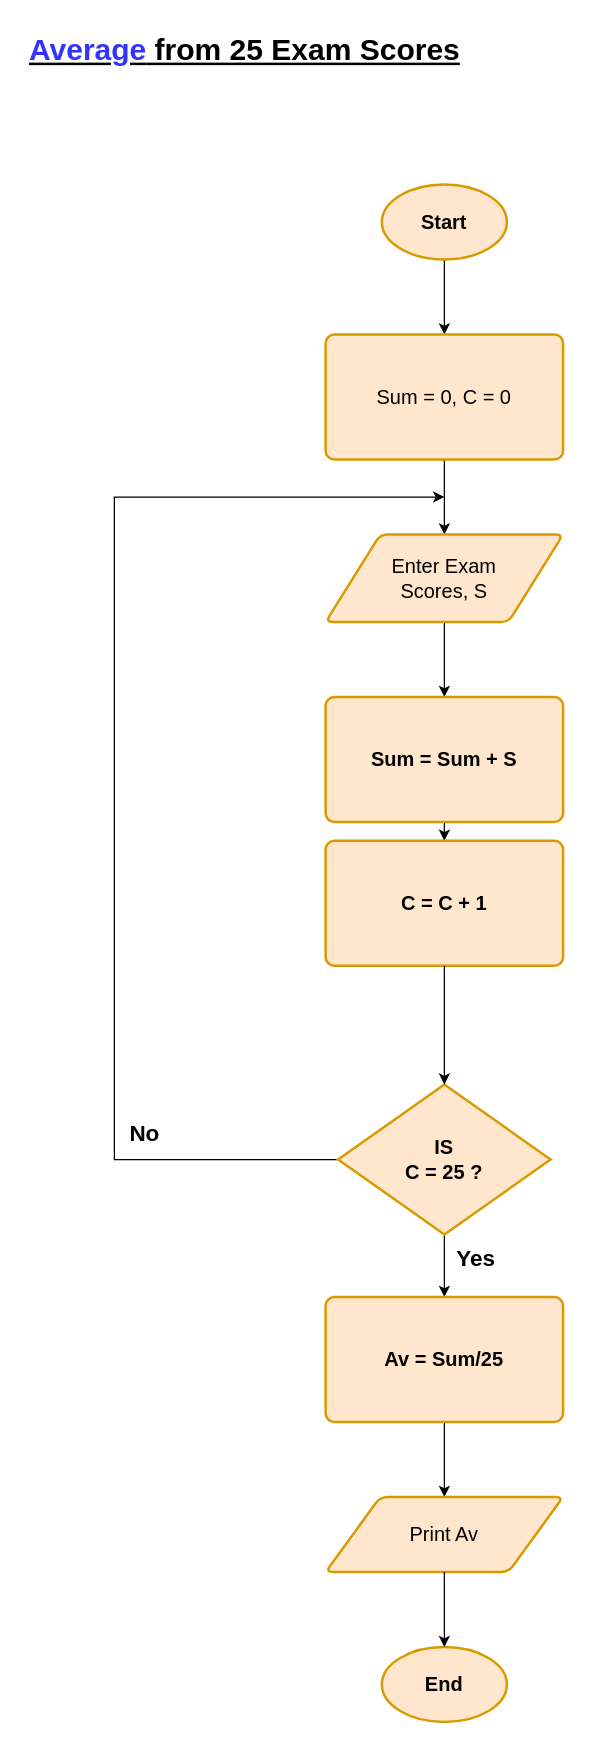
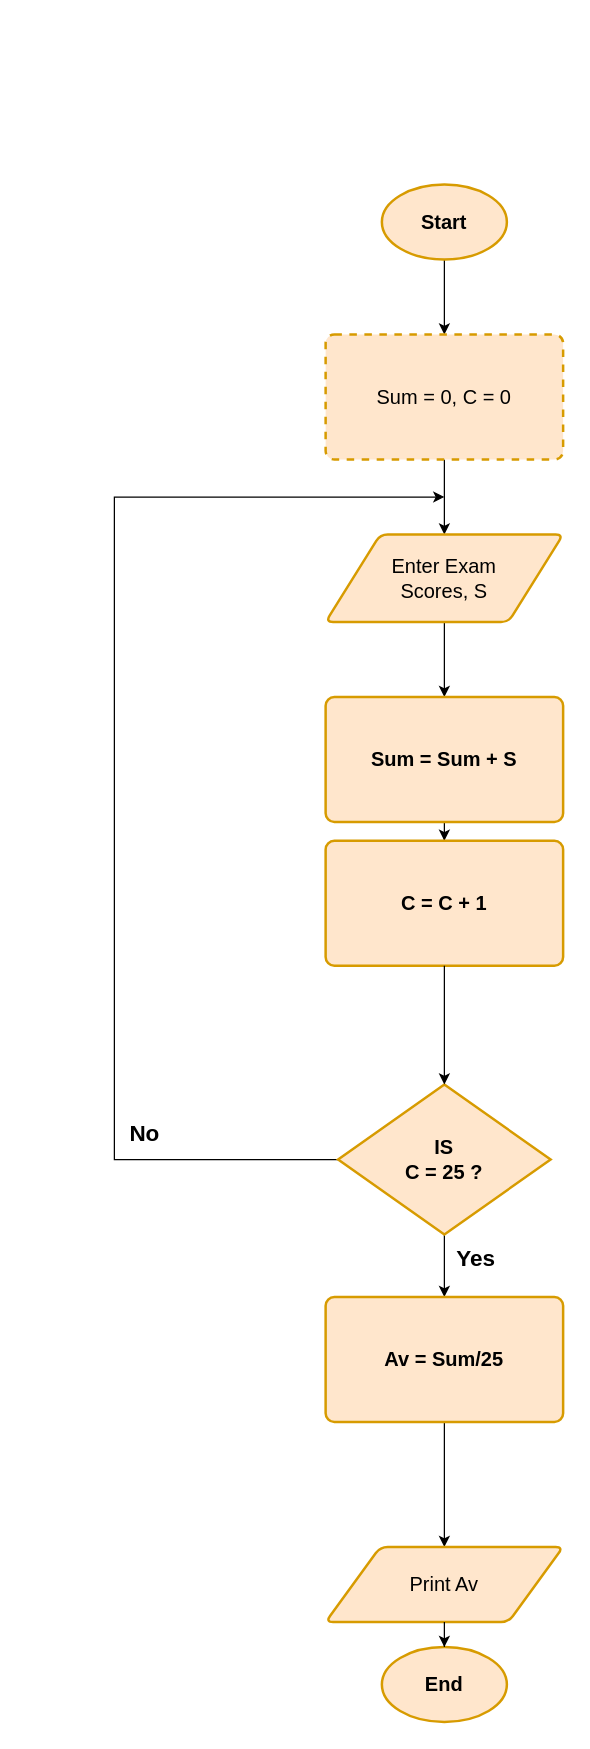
(244, 51) -> none
(444, 397) -> (444, 397)
(444, 1534) -> (444, 1584)
